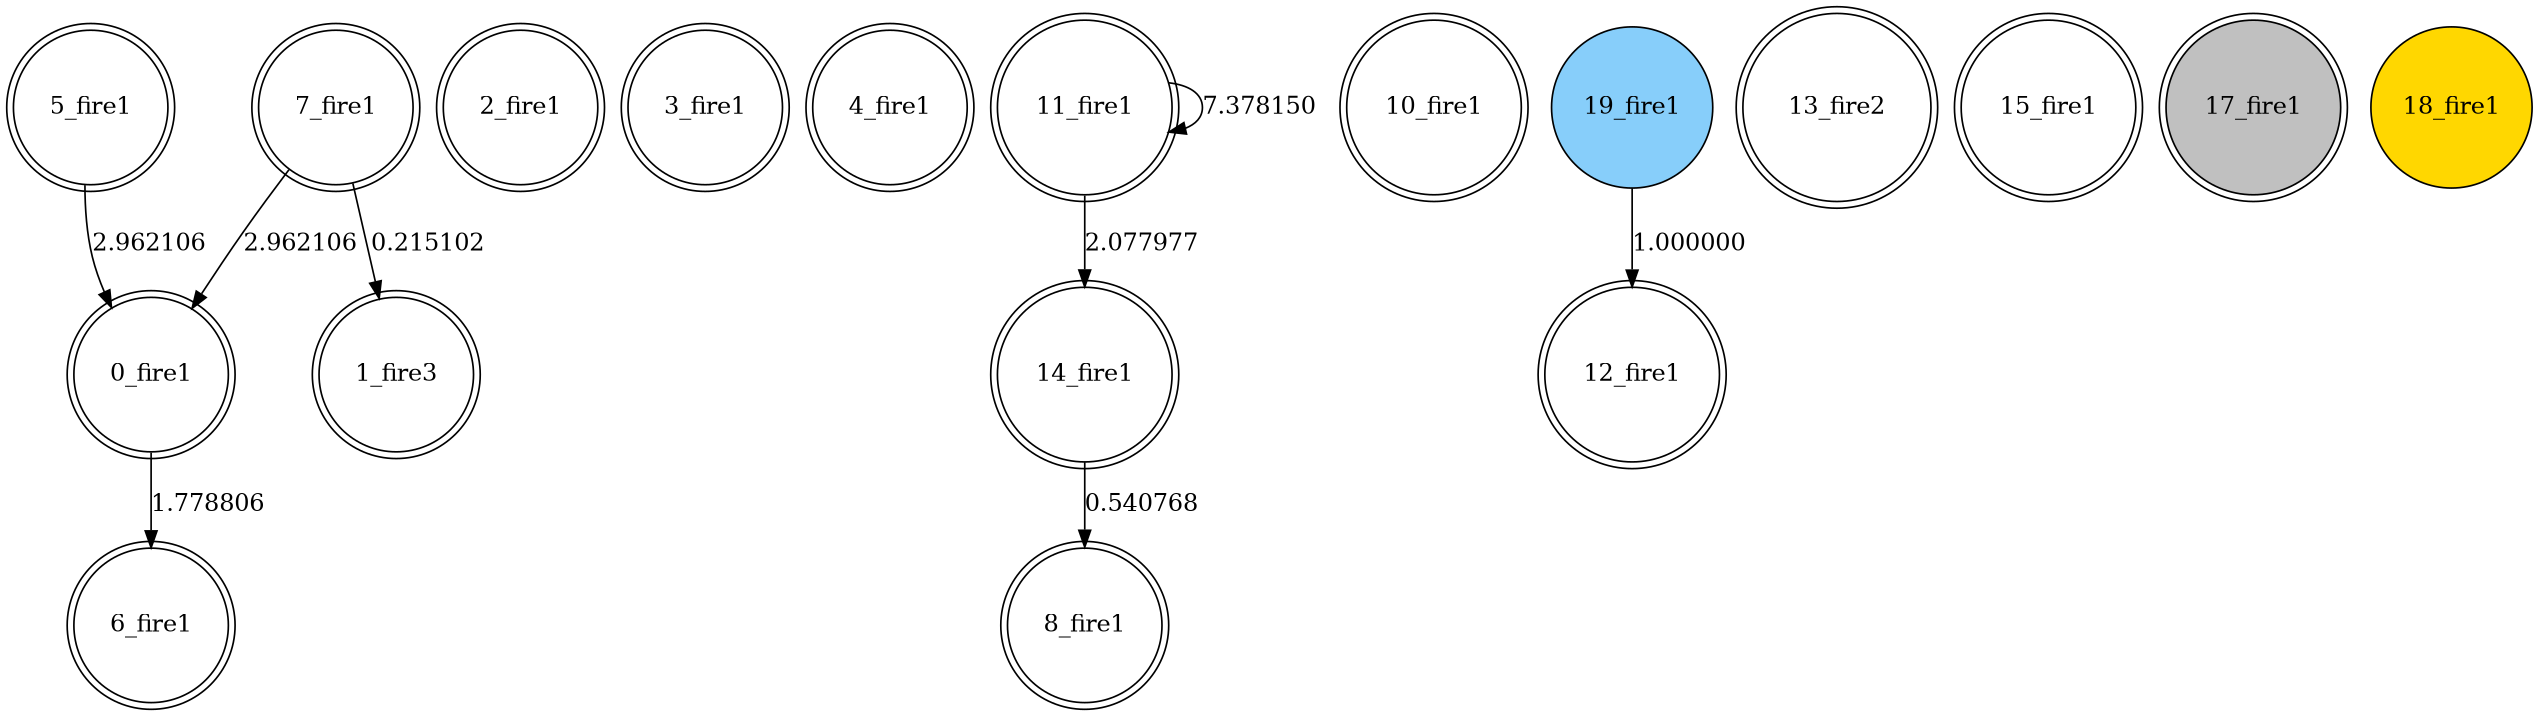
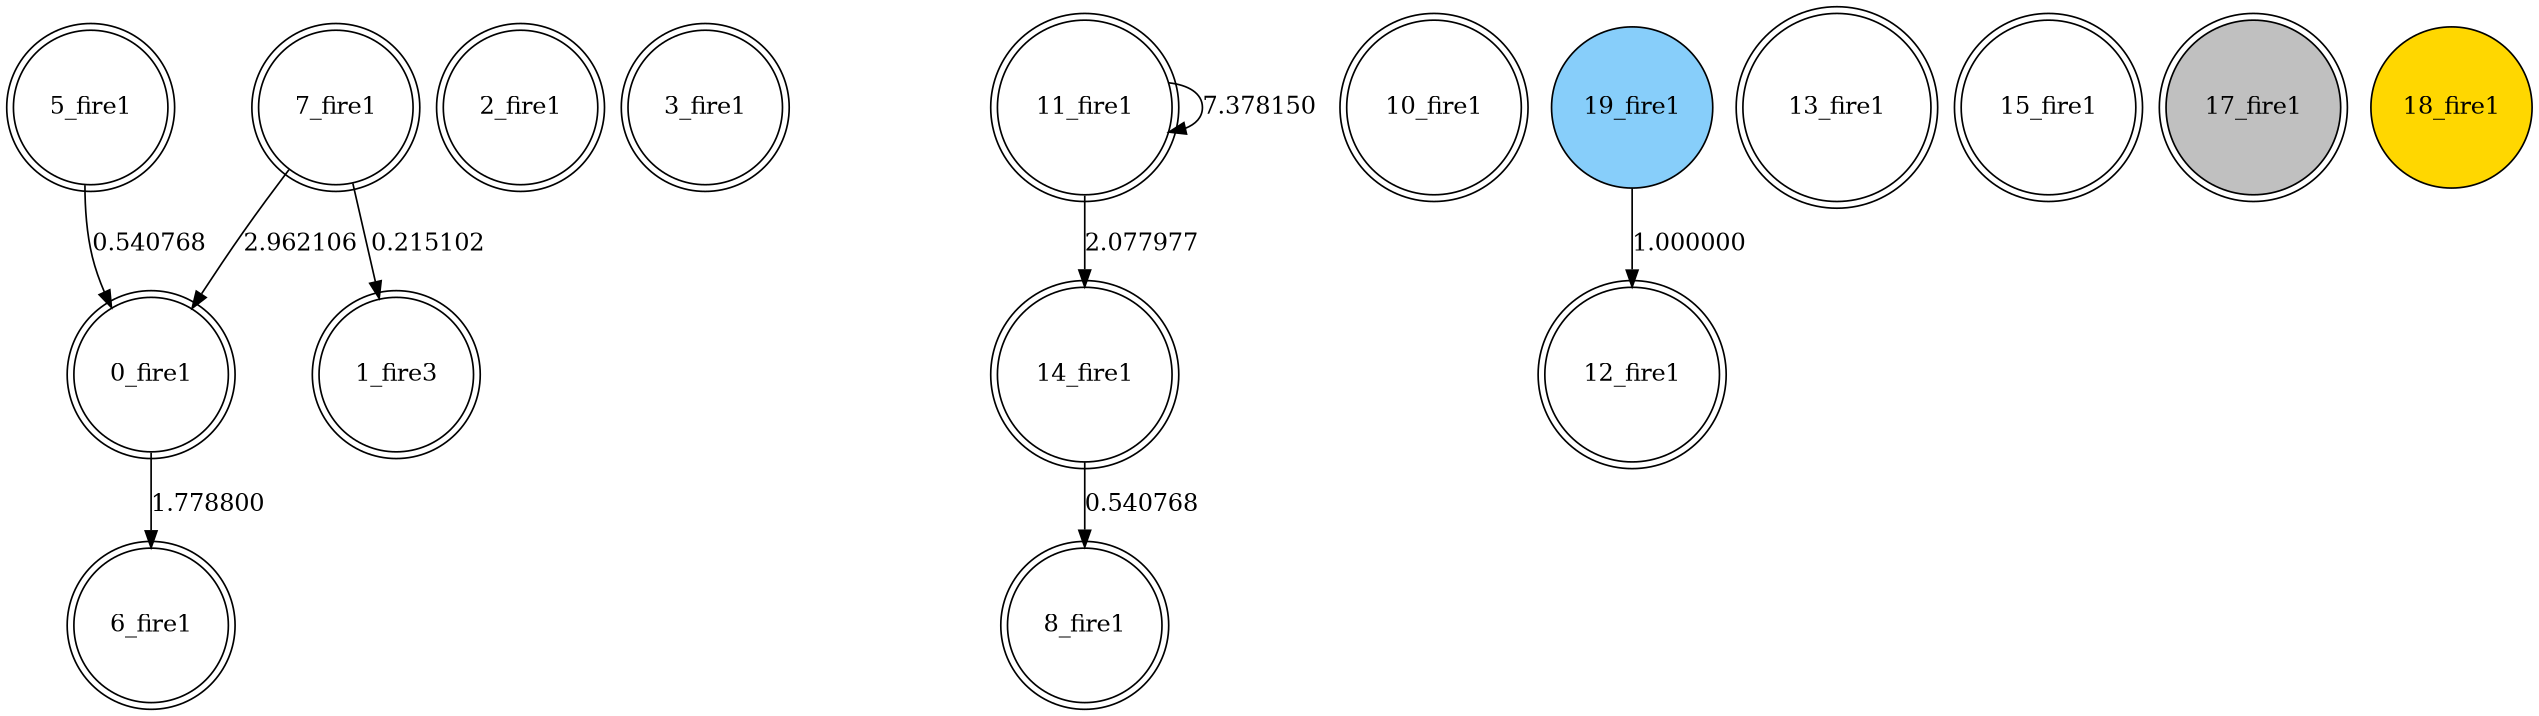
(890, 107) -> none
(1837, 107) -> (1837, 107)
(149, 244) -> (149, 244)
(208, 505) -> (208, 505)
